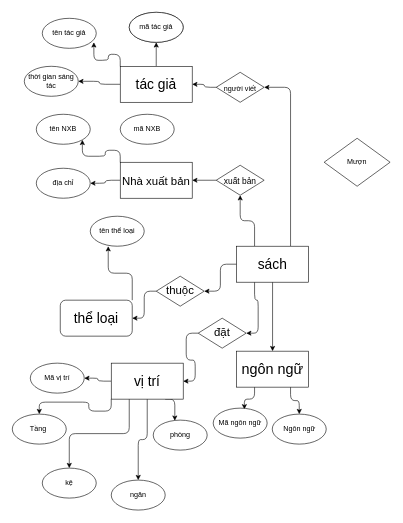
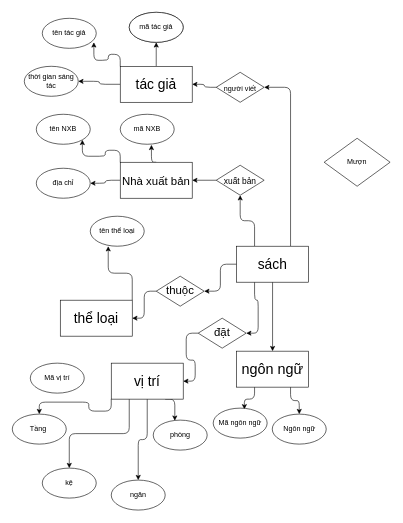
none -> (152, 158)
(96, 318) -> (96, 318)
(89, 378) -> none
